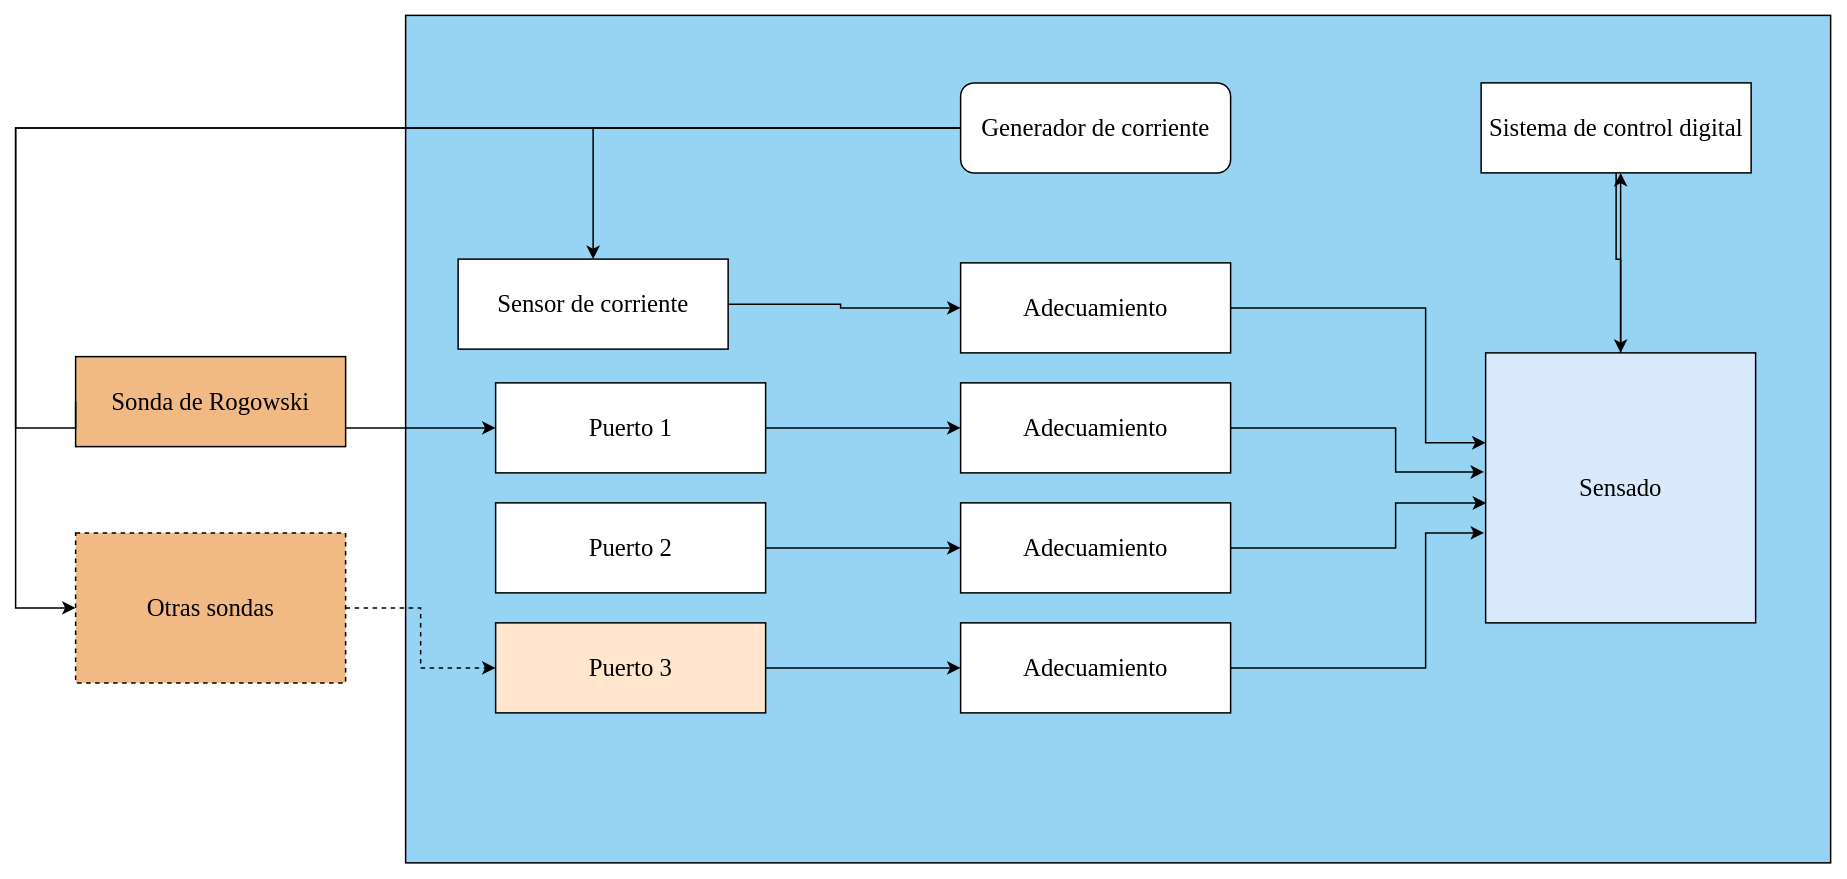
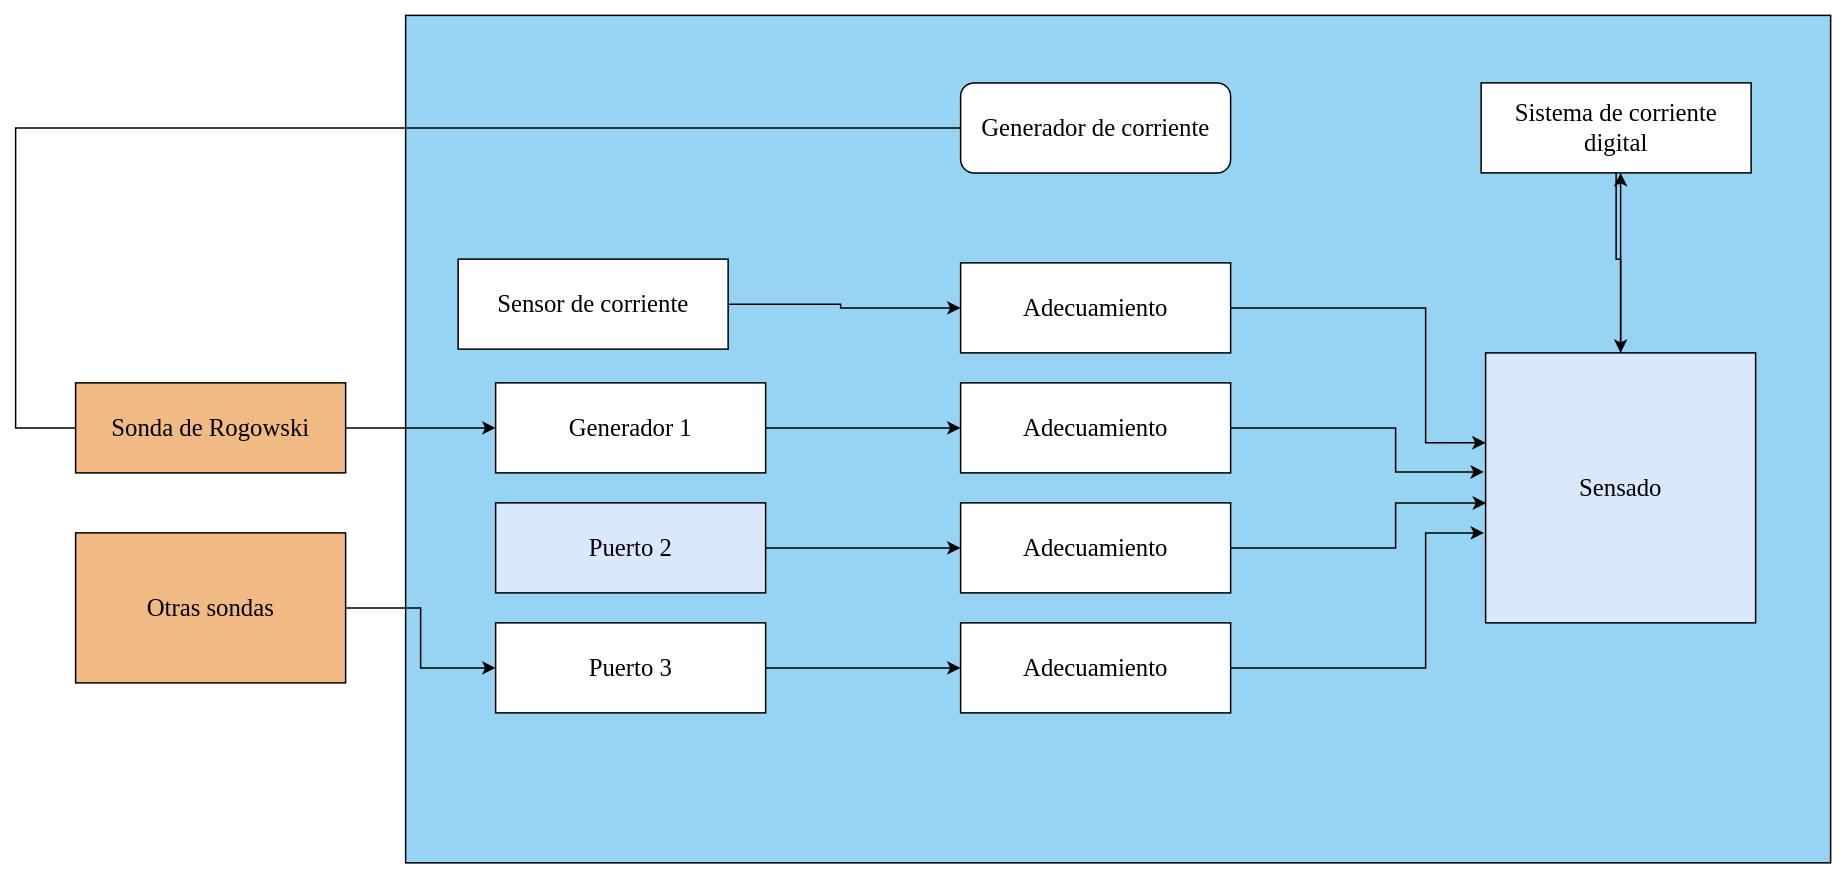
(1616, 128) -> (1616, 128)
(593, 189) -> none
(210, 402) -> (210, 428)
(630, 428) -> (630, 428)
(15, 543) -> none
(630, 548) -> (630, 548)
(210, 608) -> (210, 608)
(420, 632) -> (420, 632)
(630, 668) -> (630, 668)
